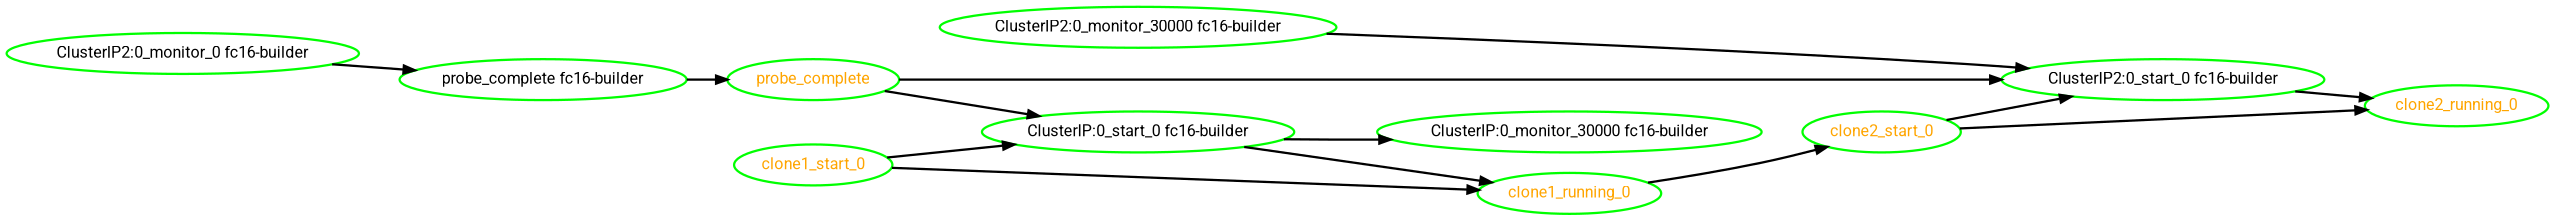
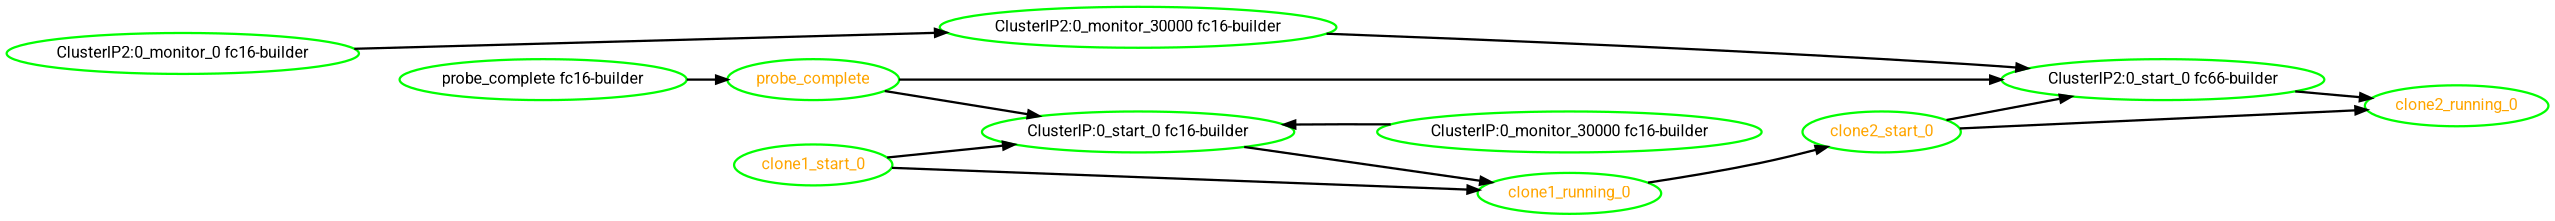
(368, 67) -> (644, 41)
(2163, 80) -> (2163, 80)
(1331, 140) -> (1343, 124)
